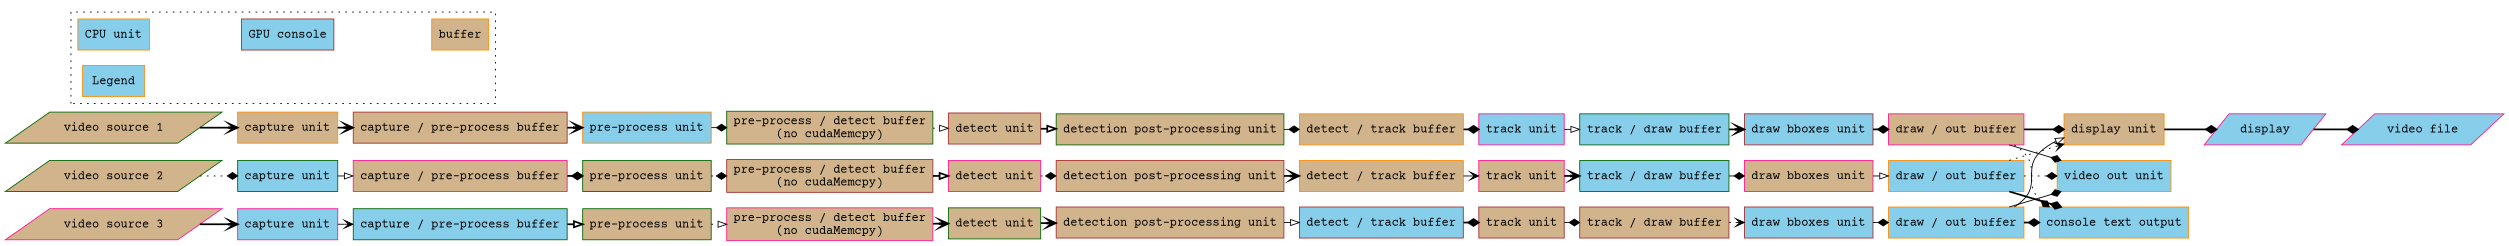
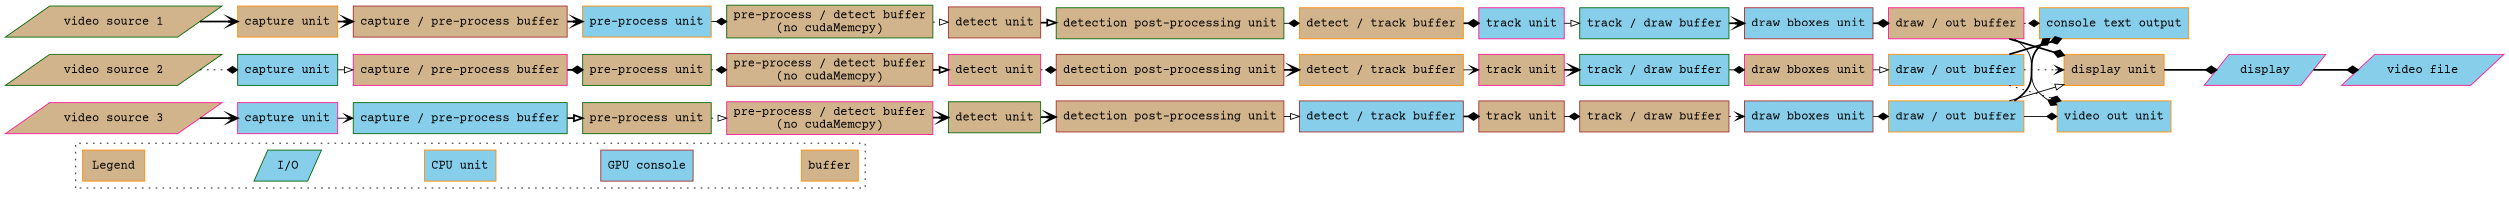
(114, 81) -> (114, 166)
none -> (288, 166)
